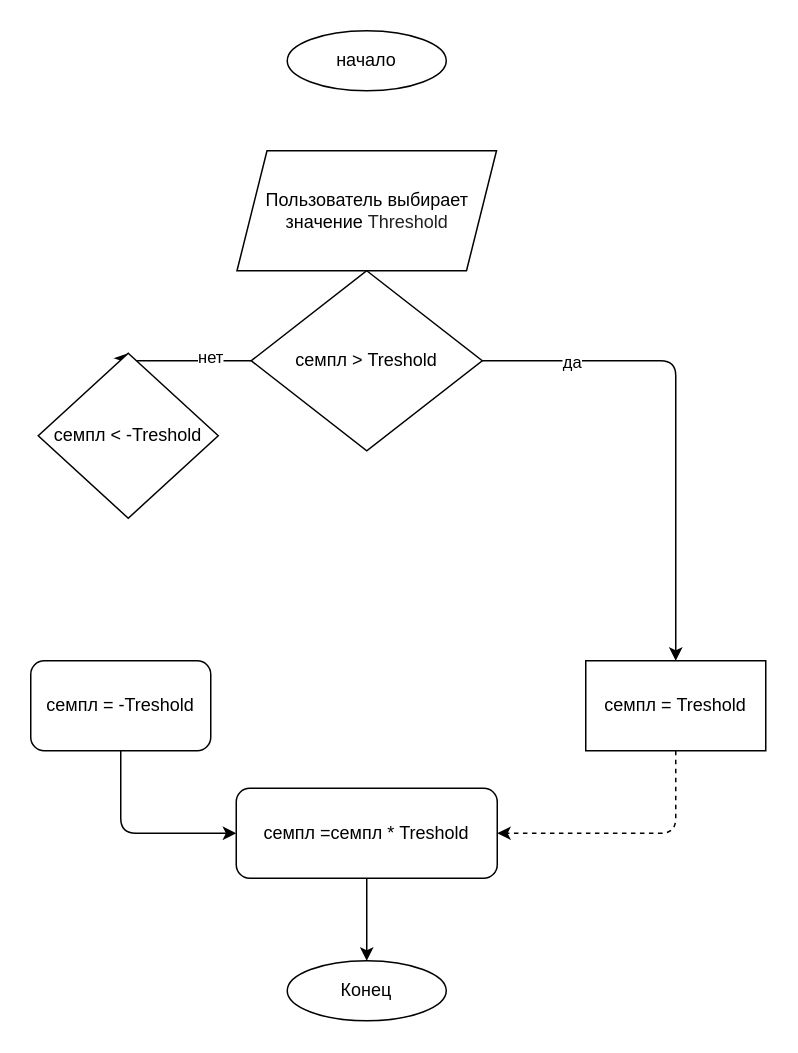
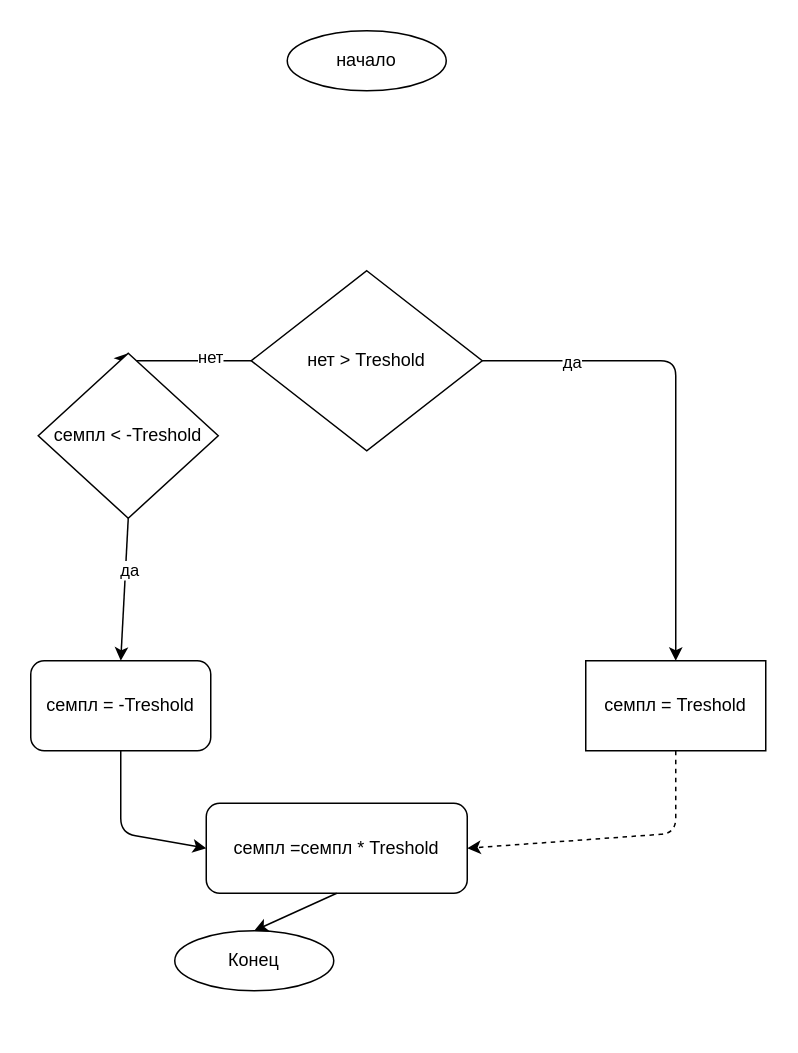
(367, 211) -> none
(367, 361) -> (367, 361)
none -> (125, 584)
(367, 833) -> (337, 848)
(367, 991) -> (254, 961)
